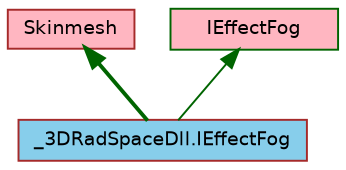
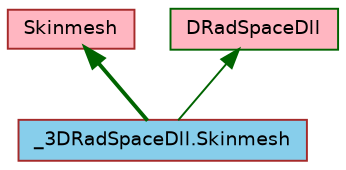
(254, 29) -> (254, 29)
(163, 140) -> (163, 140)
